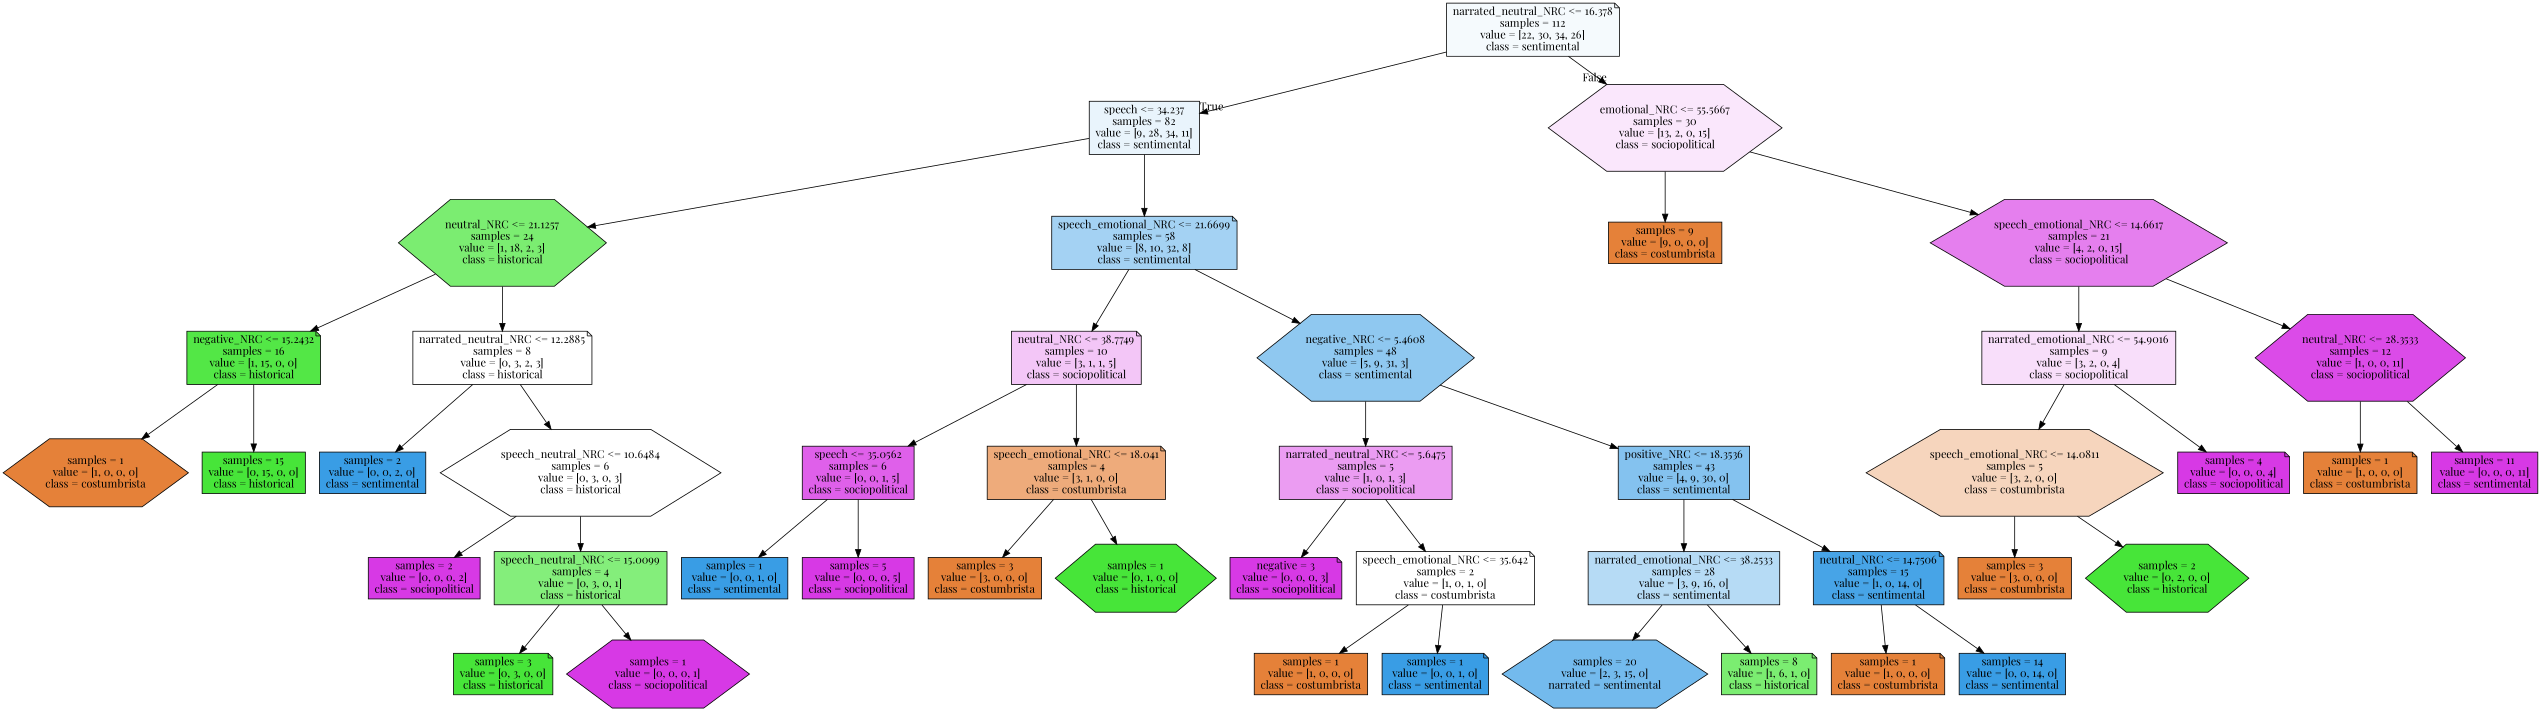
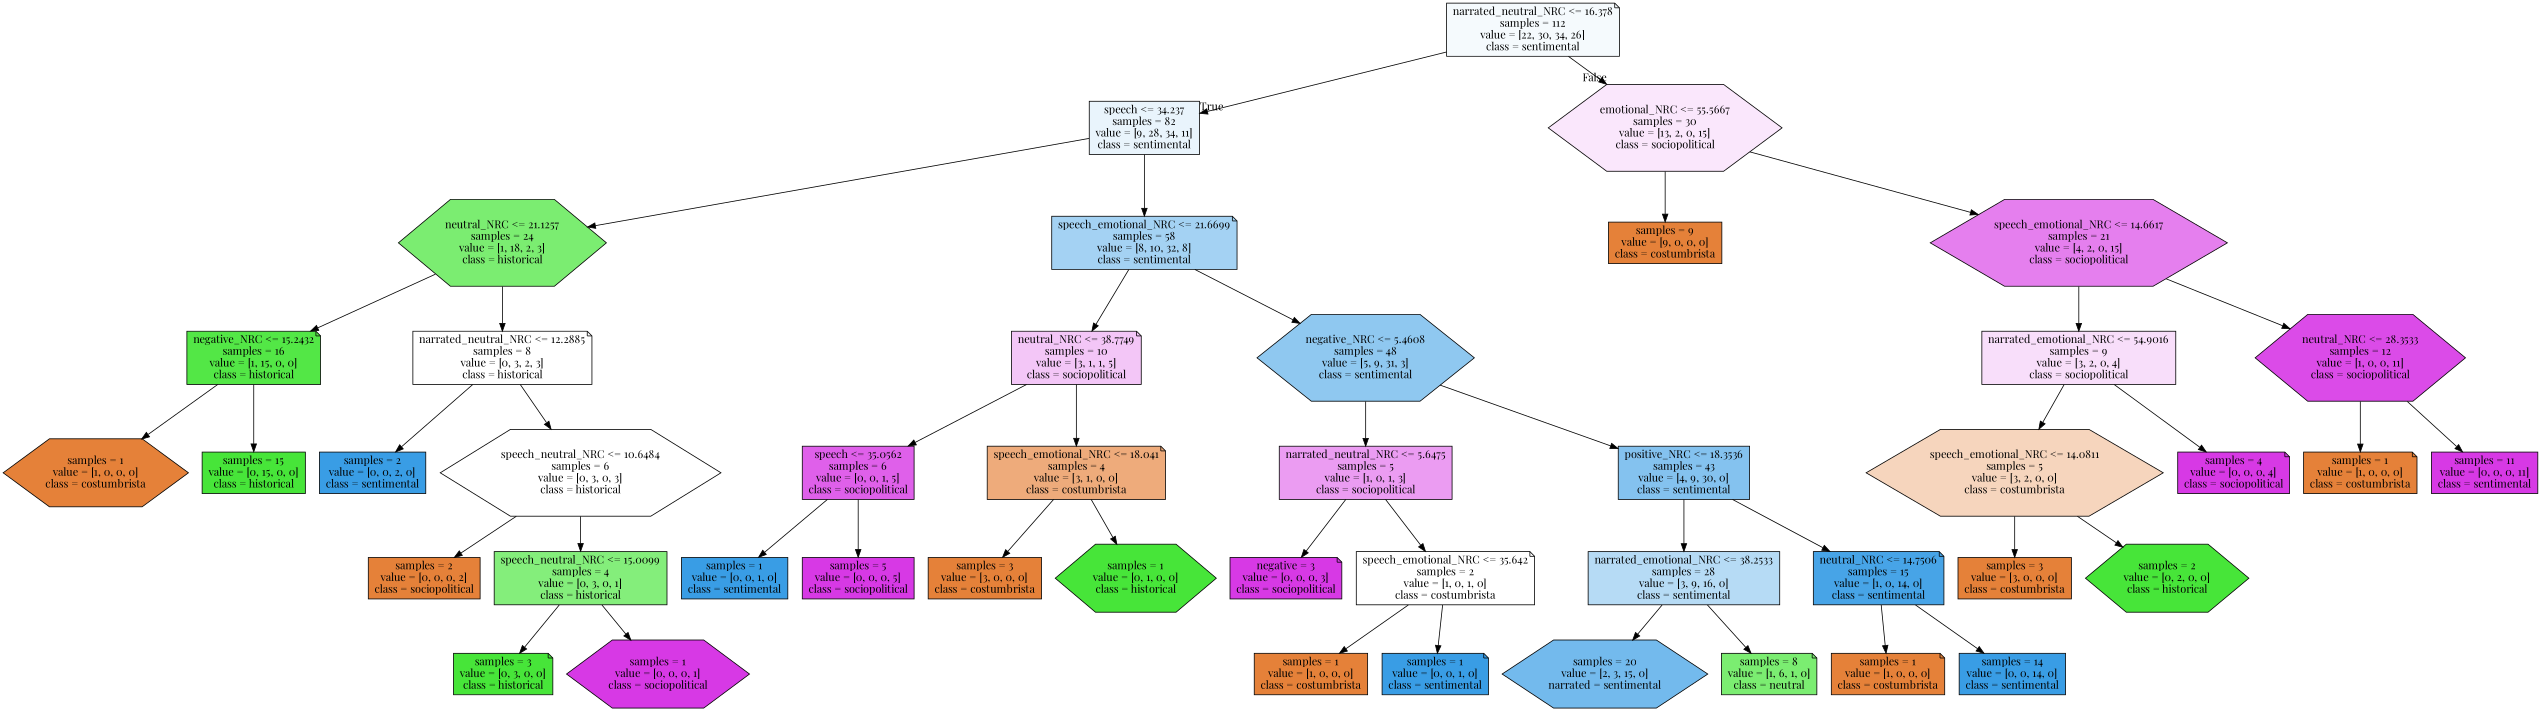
(424, 578) -> (424, 578)
(1769, 674) -> (1769, 674)
